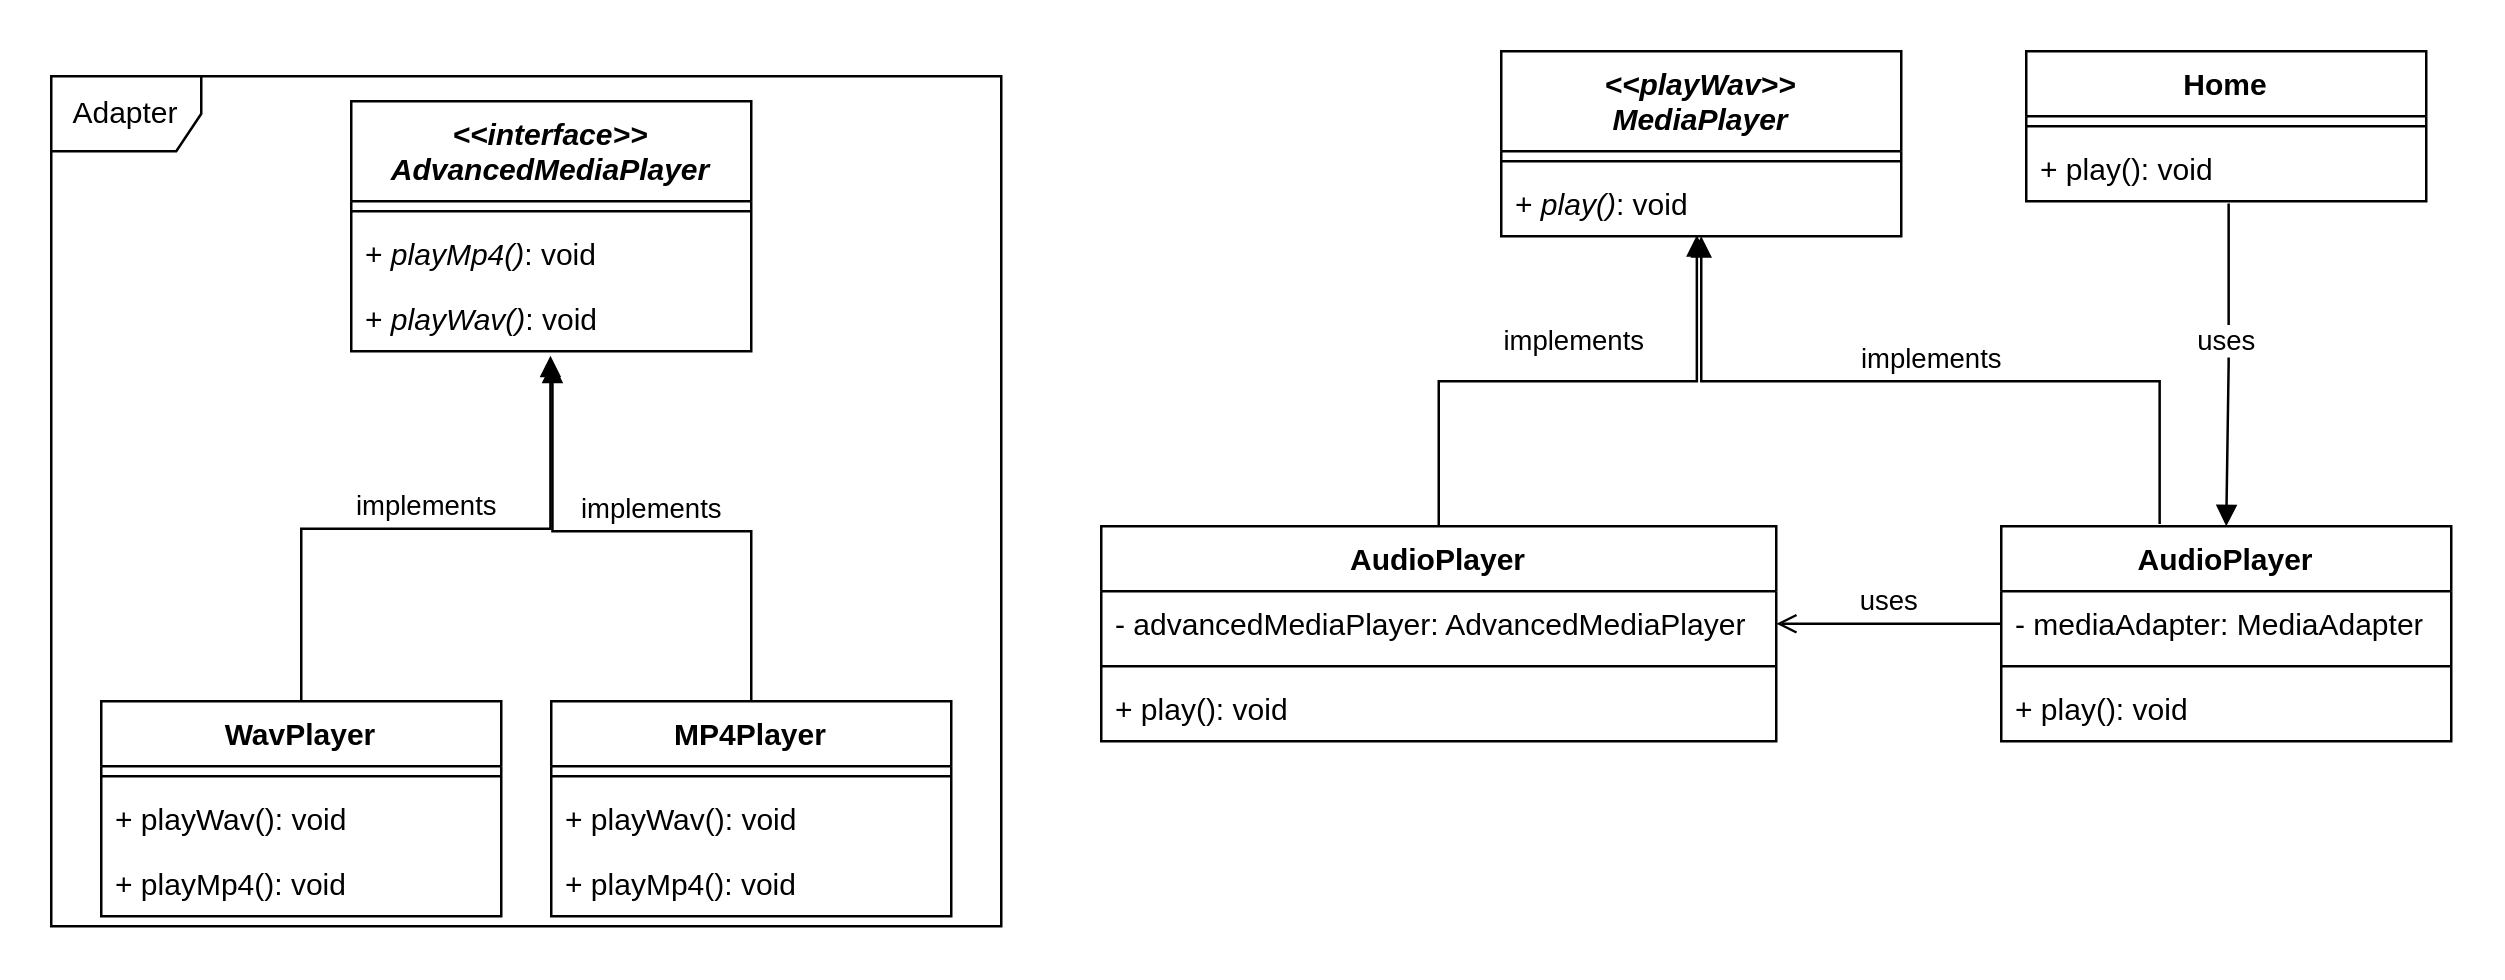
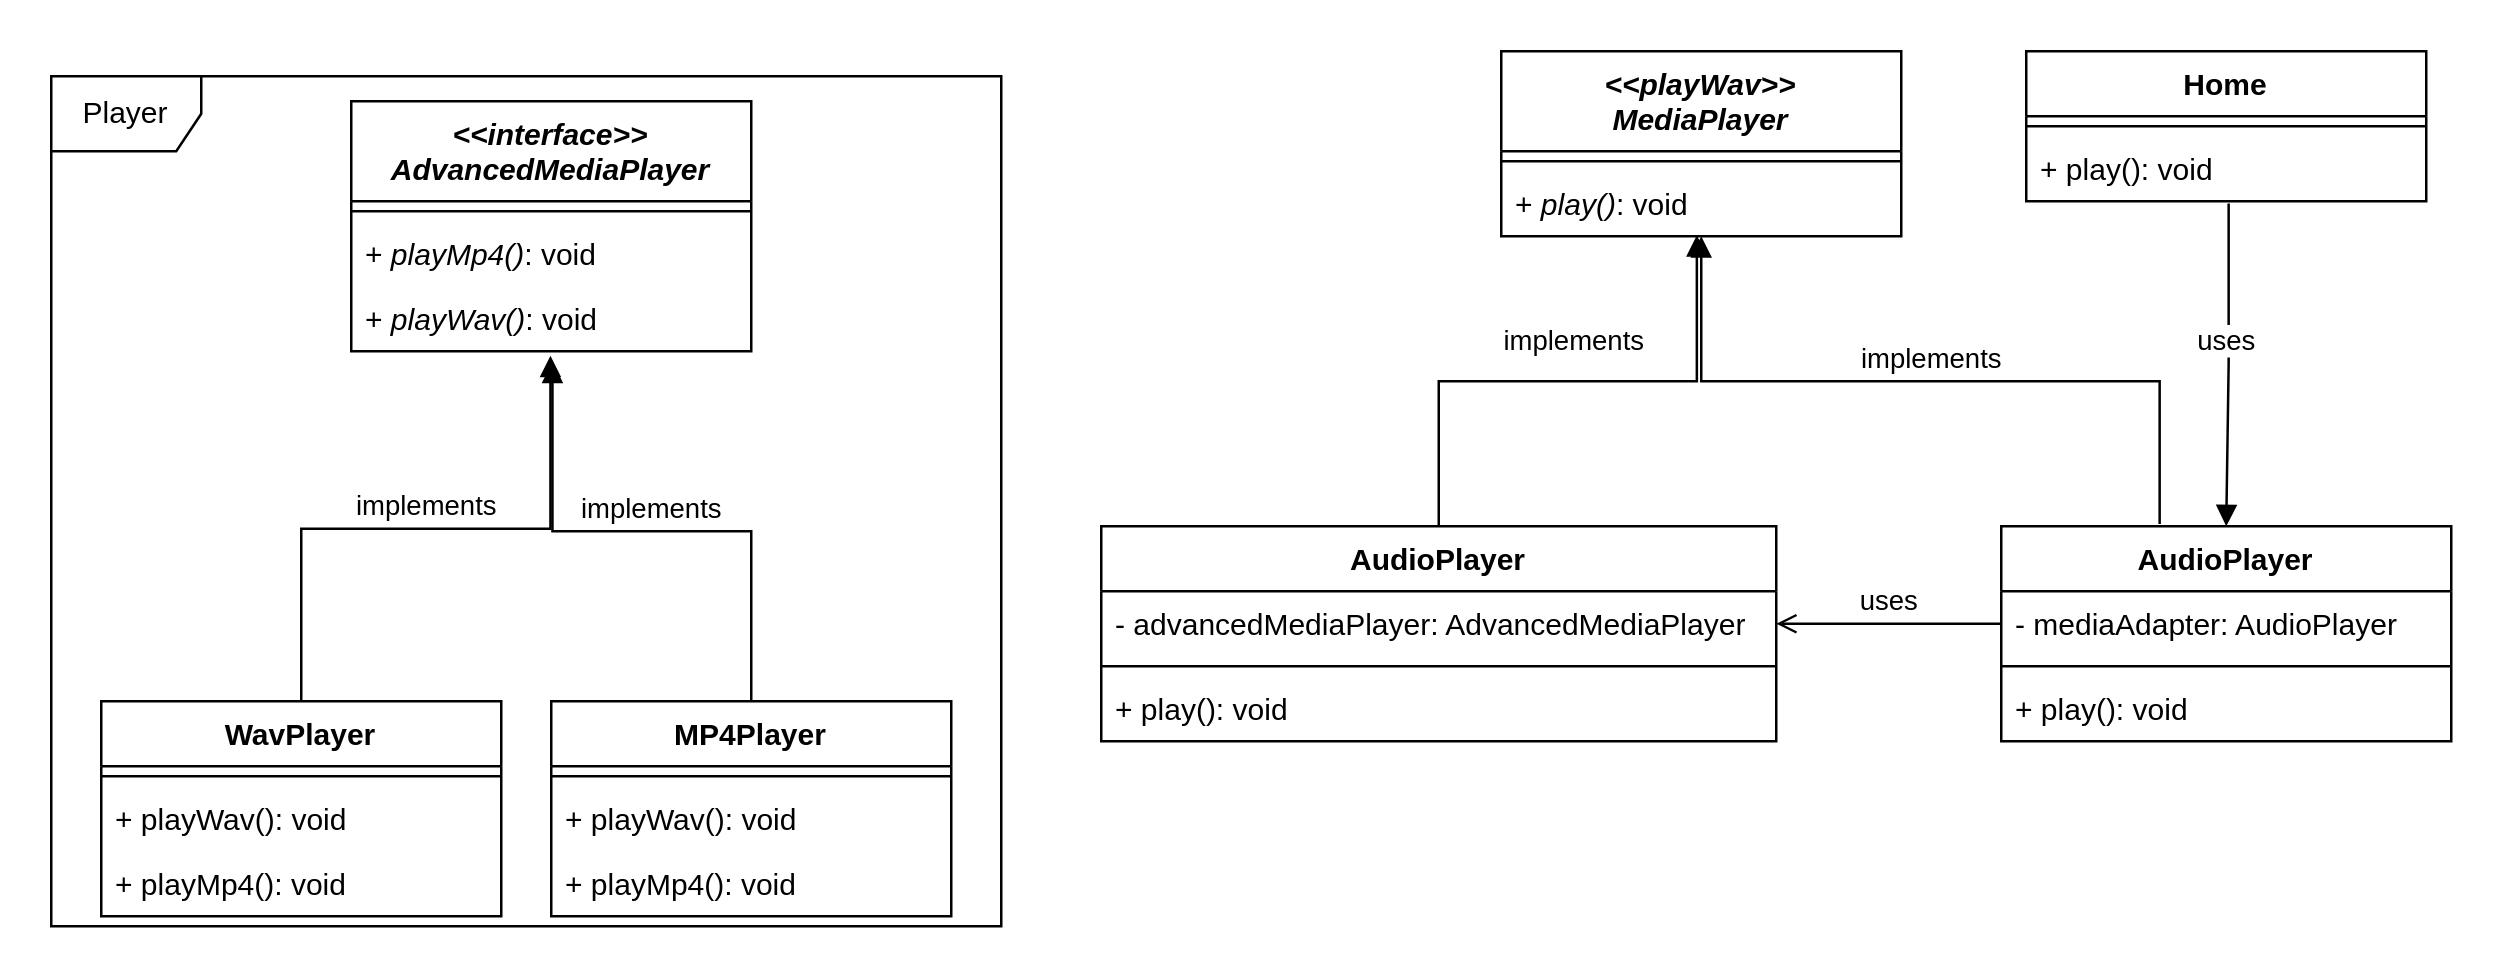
(126, 114) -> (126, 114)
(2229, 645) -> (2220, 627)
